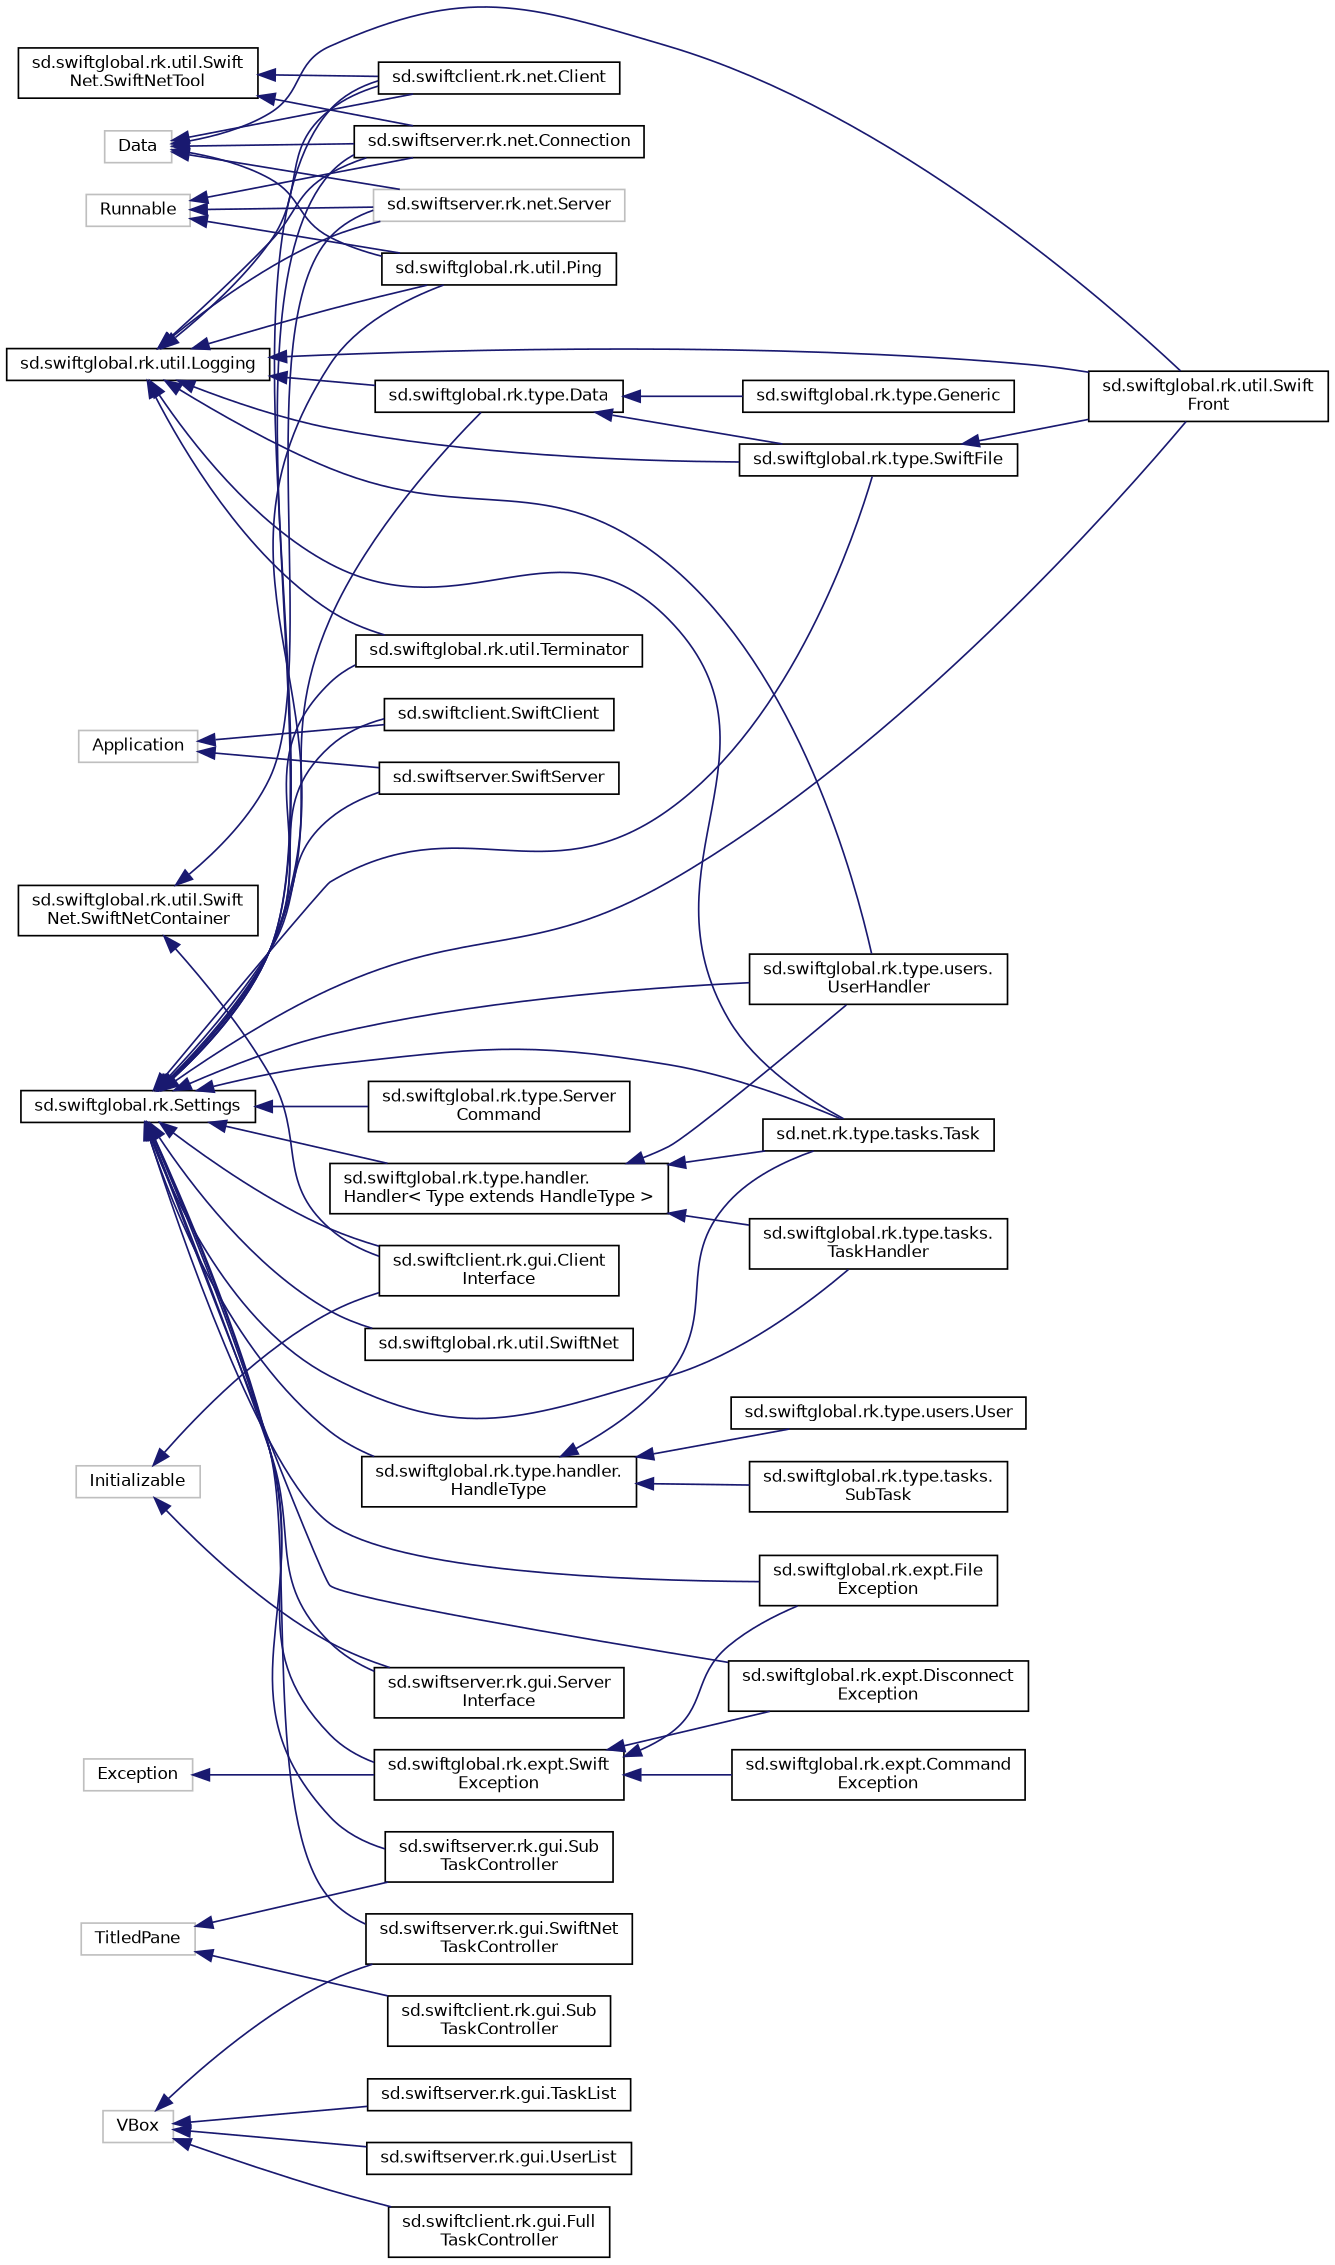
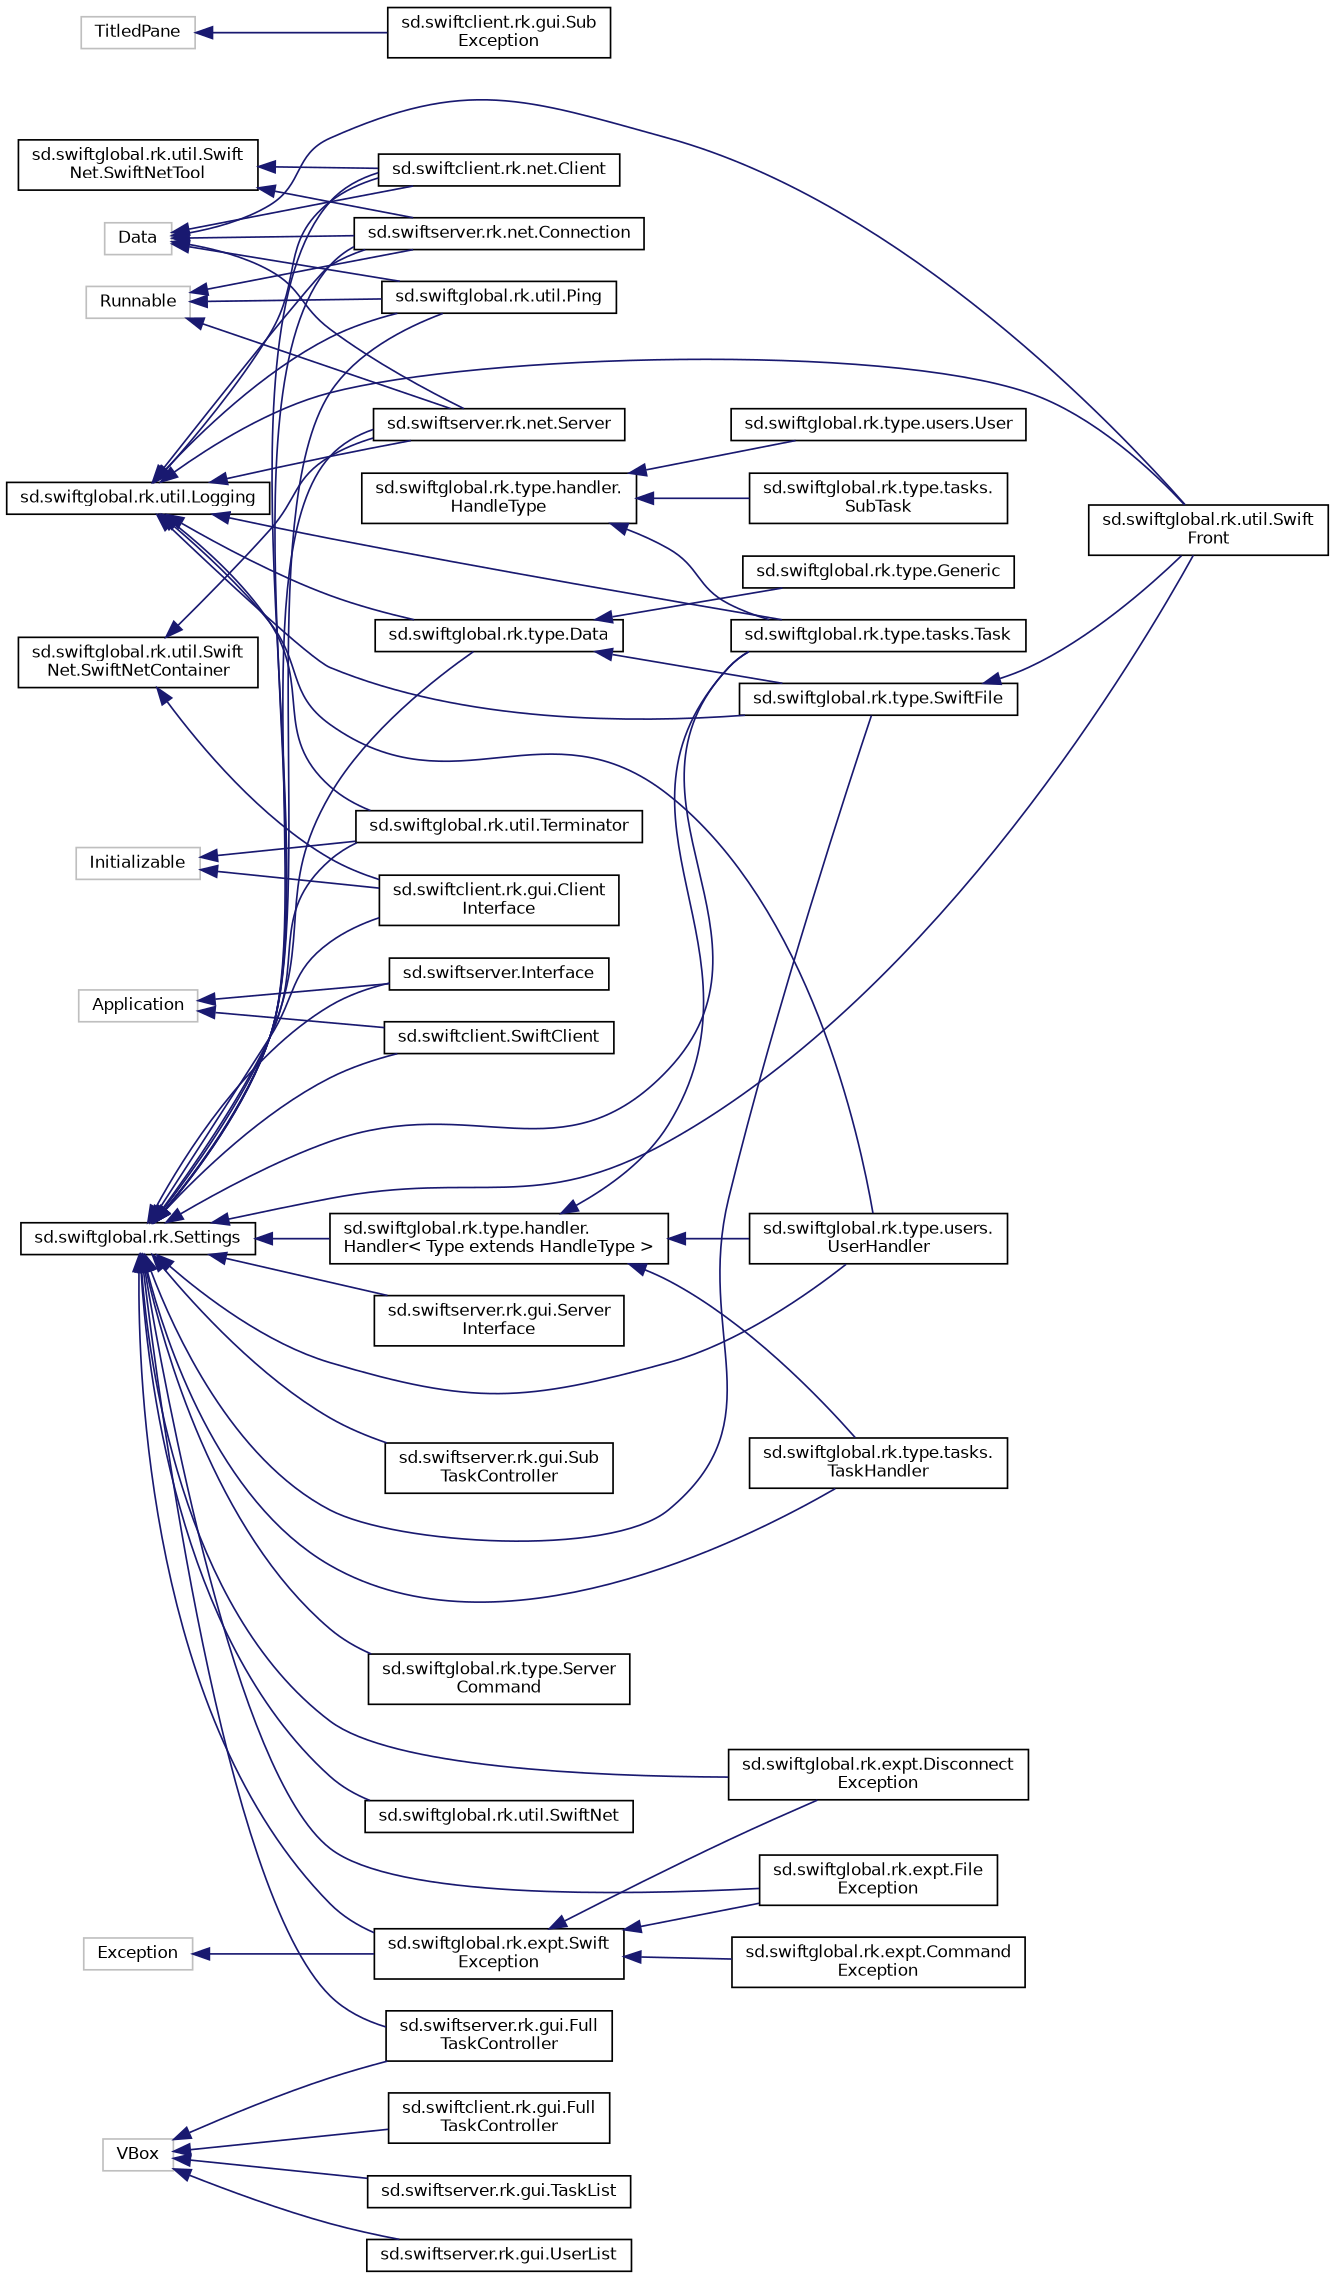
(499, 205) -> (499, 425)
(499, 778) -> (499, 974)
(879, 1135) -> (879, 636)
(250, 1344) -> (284, 819)
(263, 1598) -> (273, 850)
(300, 1902) -> none
(499, 1939) -> (499, 2036)
(499, 2021) -> (499, 33)
